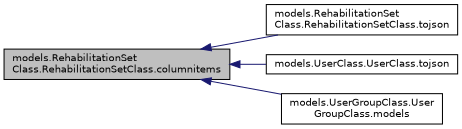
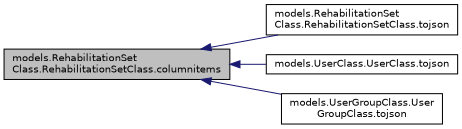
(362, 109) -> (362, 109)
